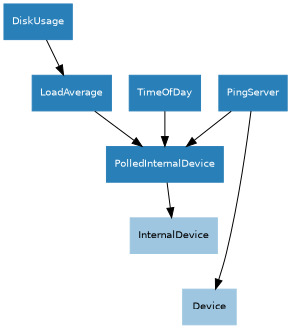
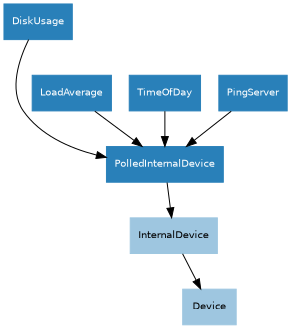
(53, 53) -> (27, 116)
(238, 196) -> (189, 267)
